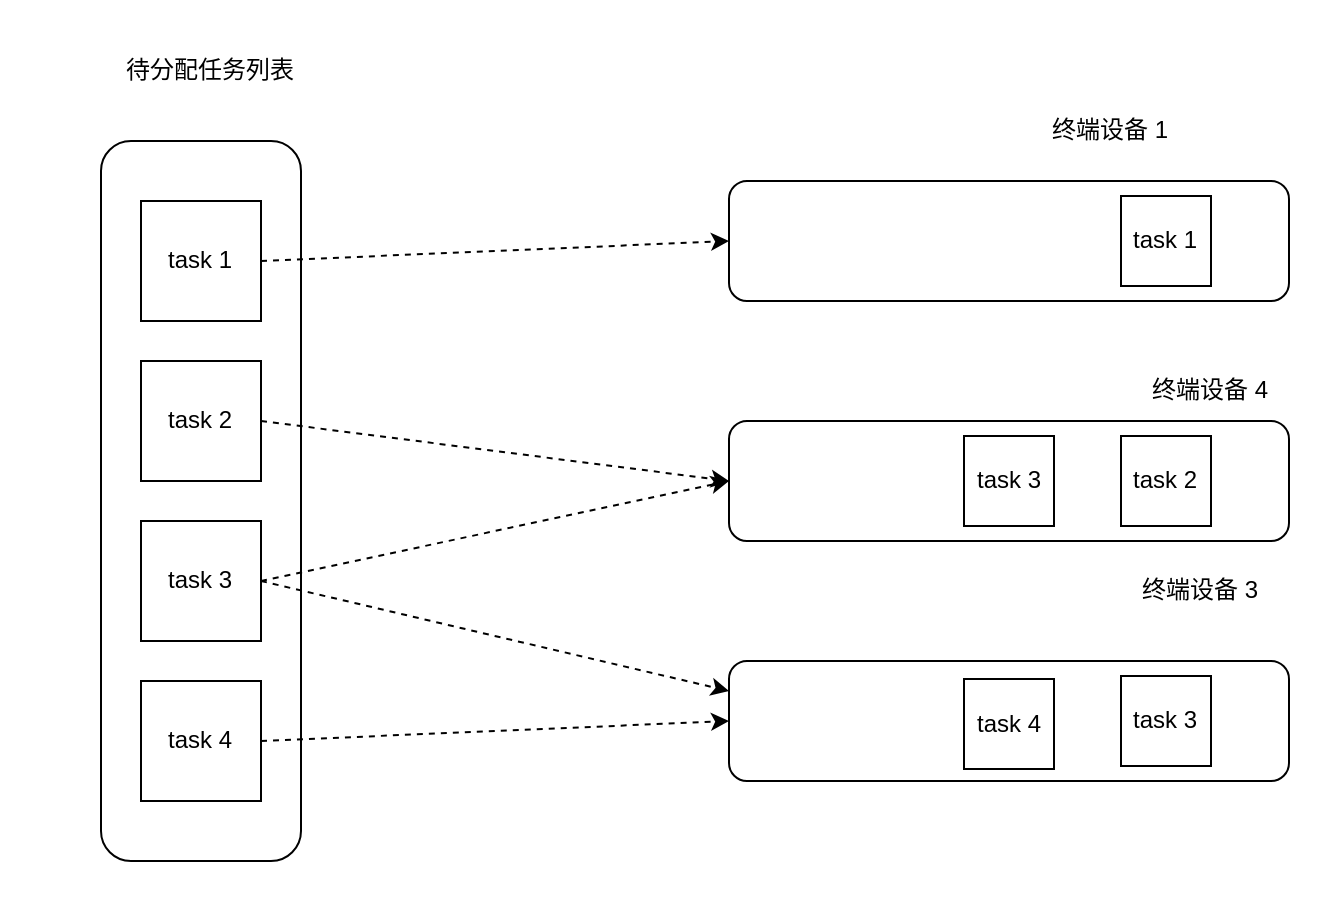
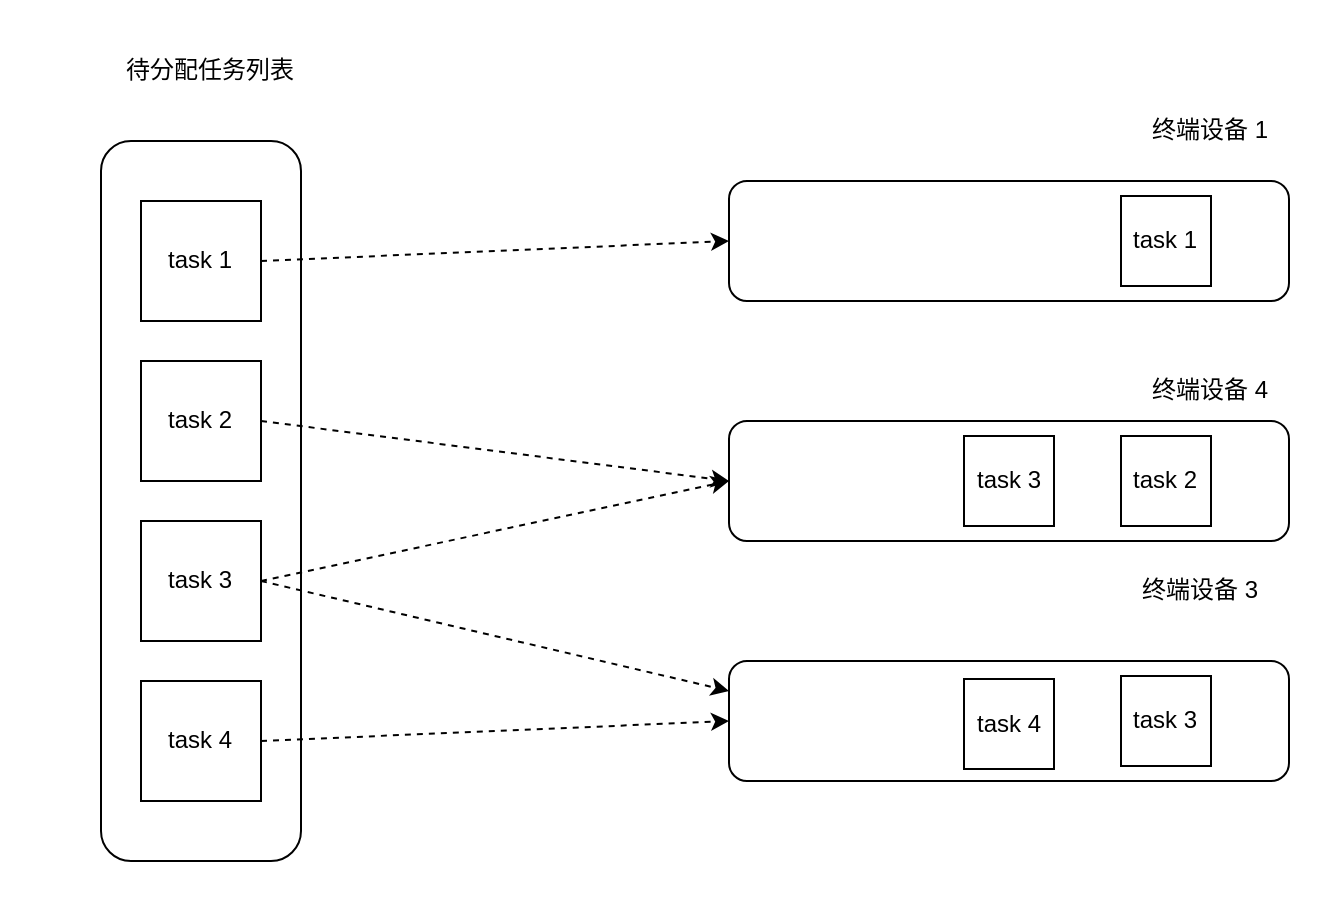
(1111, 131) -> (1211, 131)
